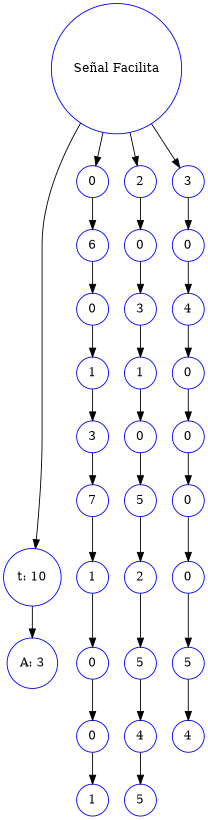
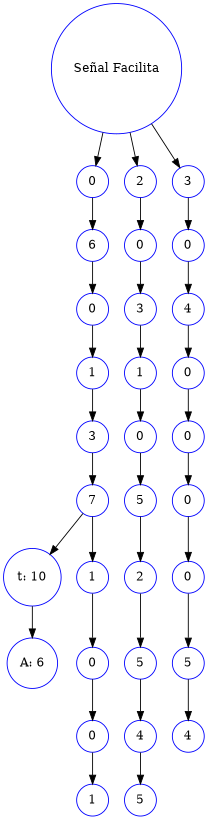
(42, 328) -> (69, 530)
(32, 663) -> (32, 663)
